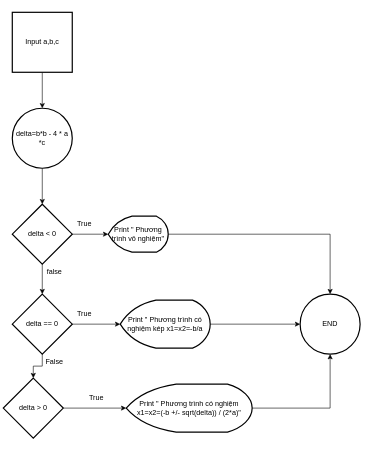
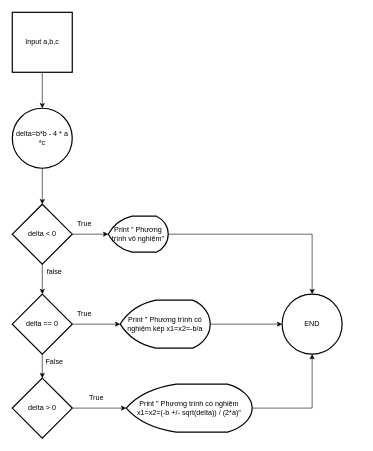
(330, 324) -> (312, 324)
(33, 408) -> (42, 408)
